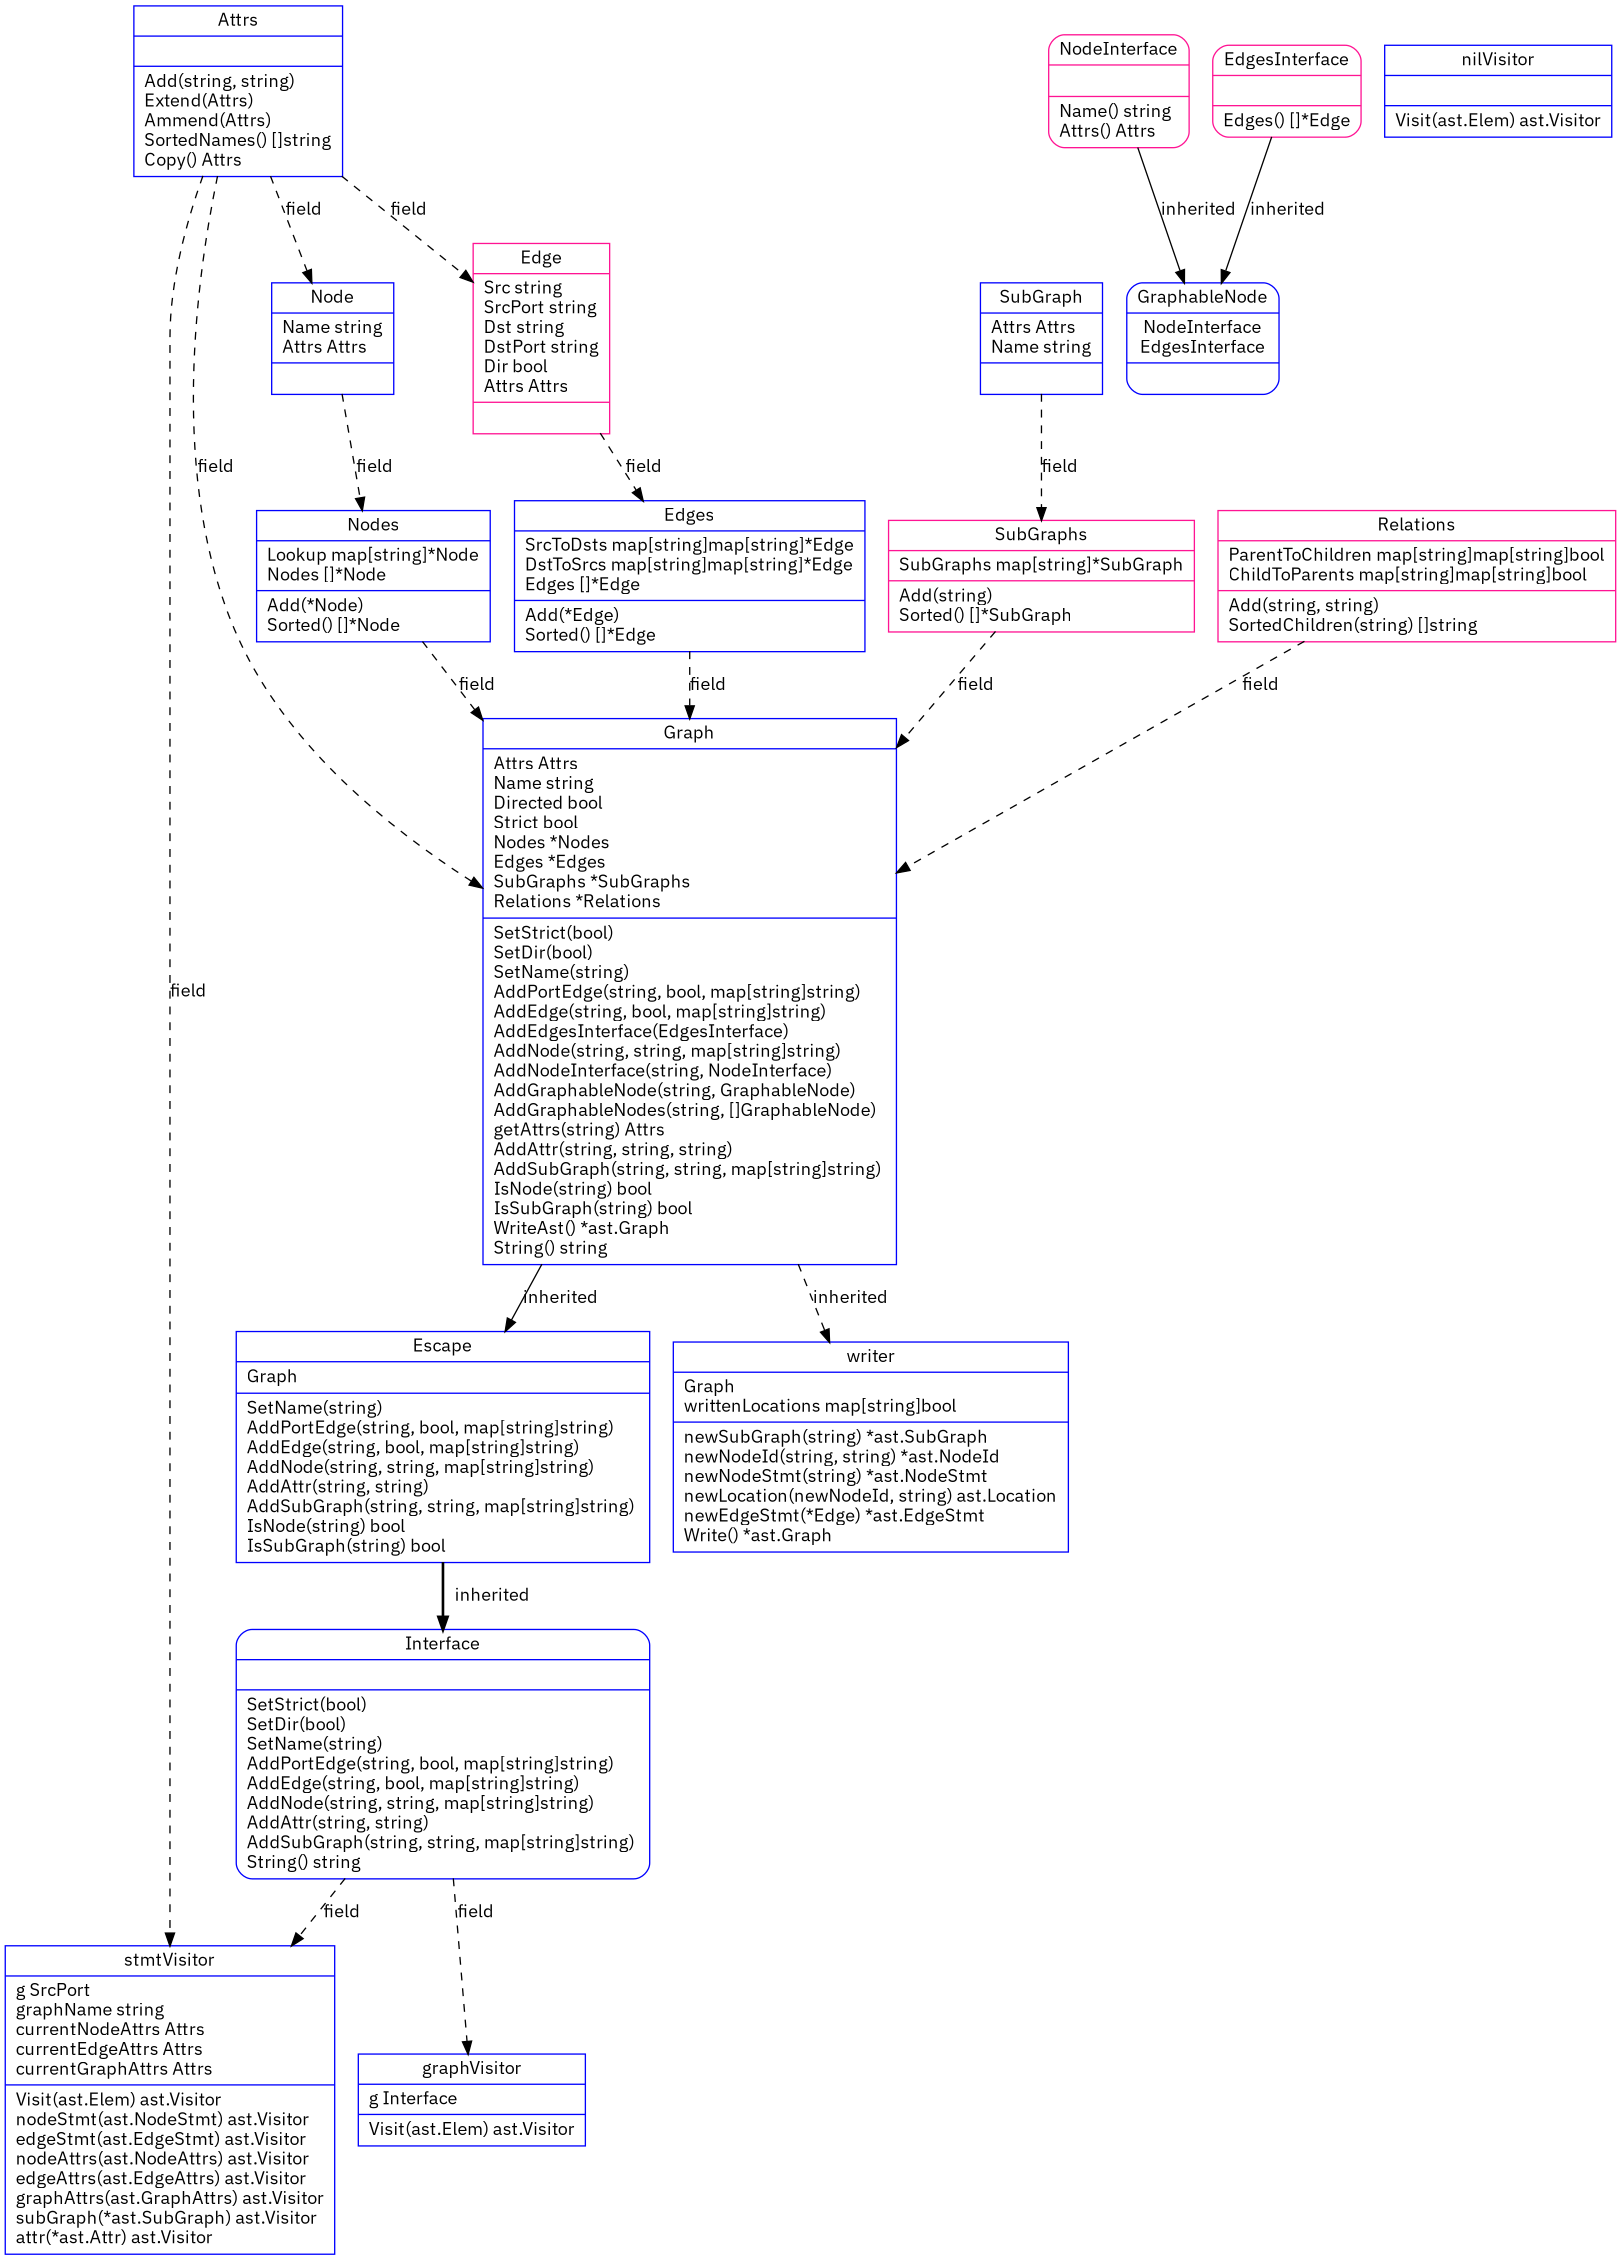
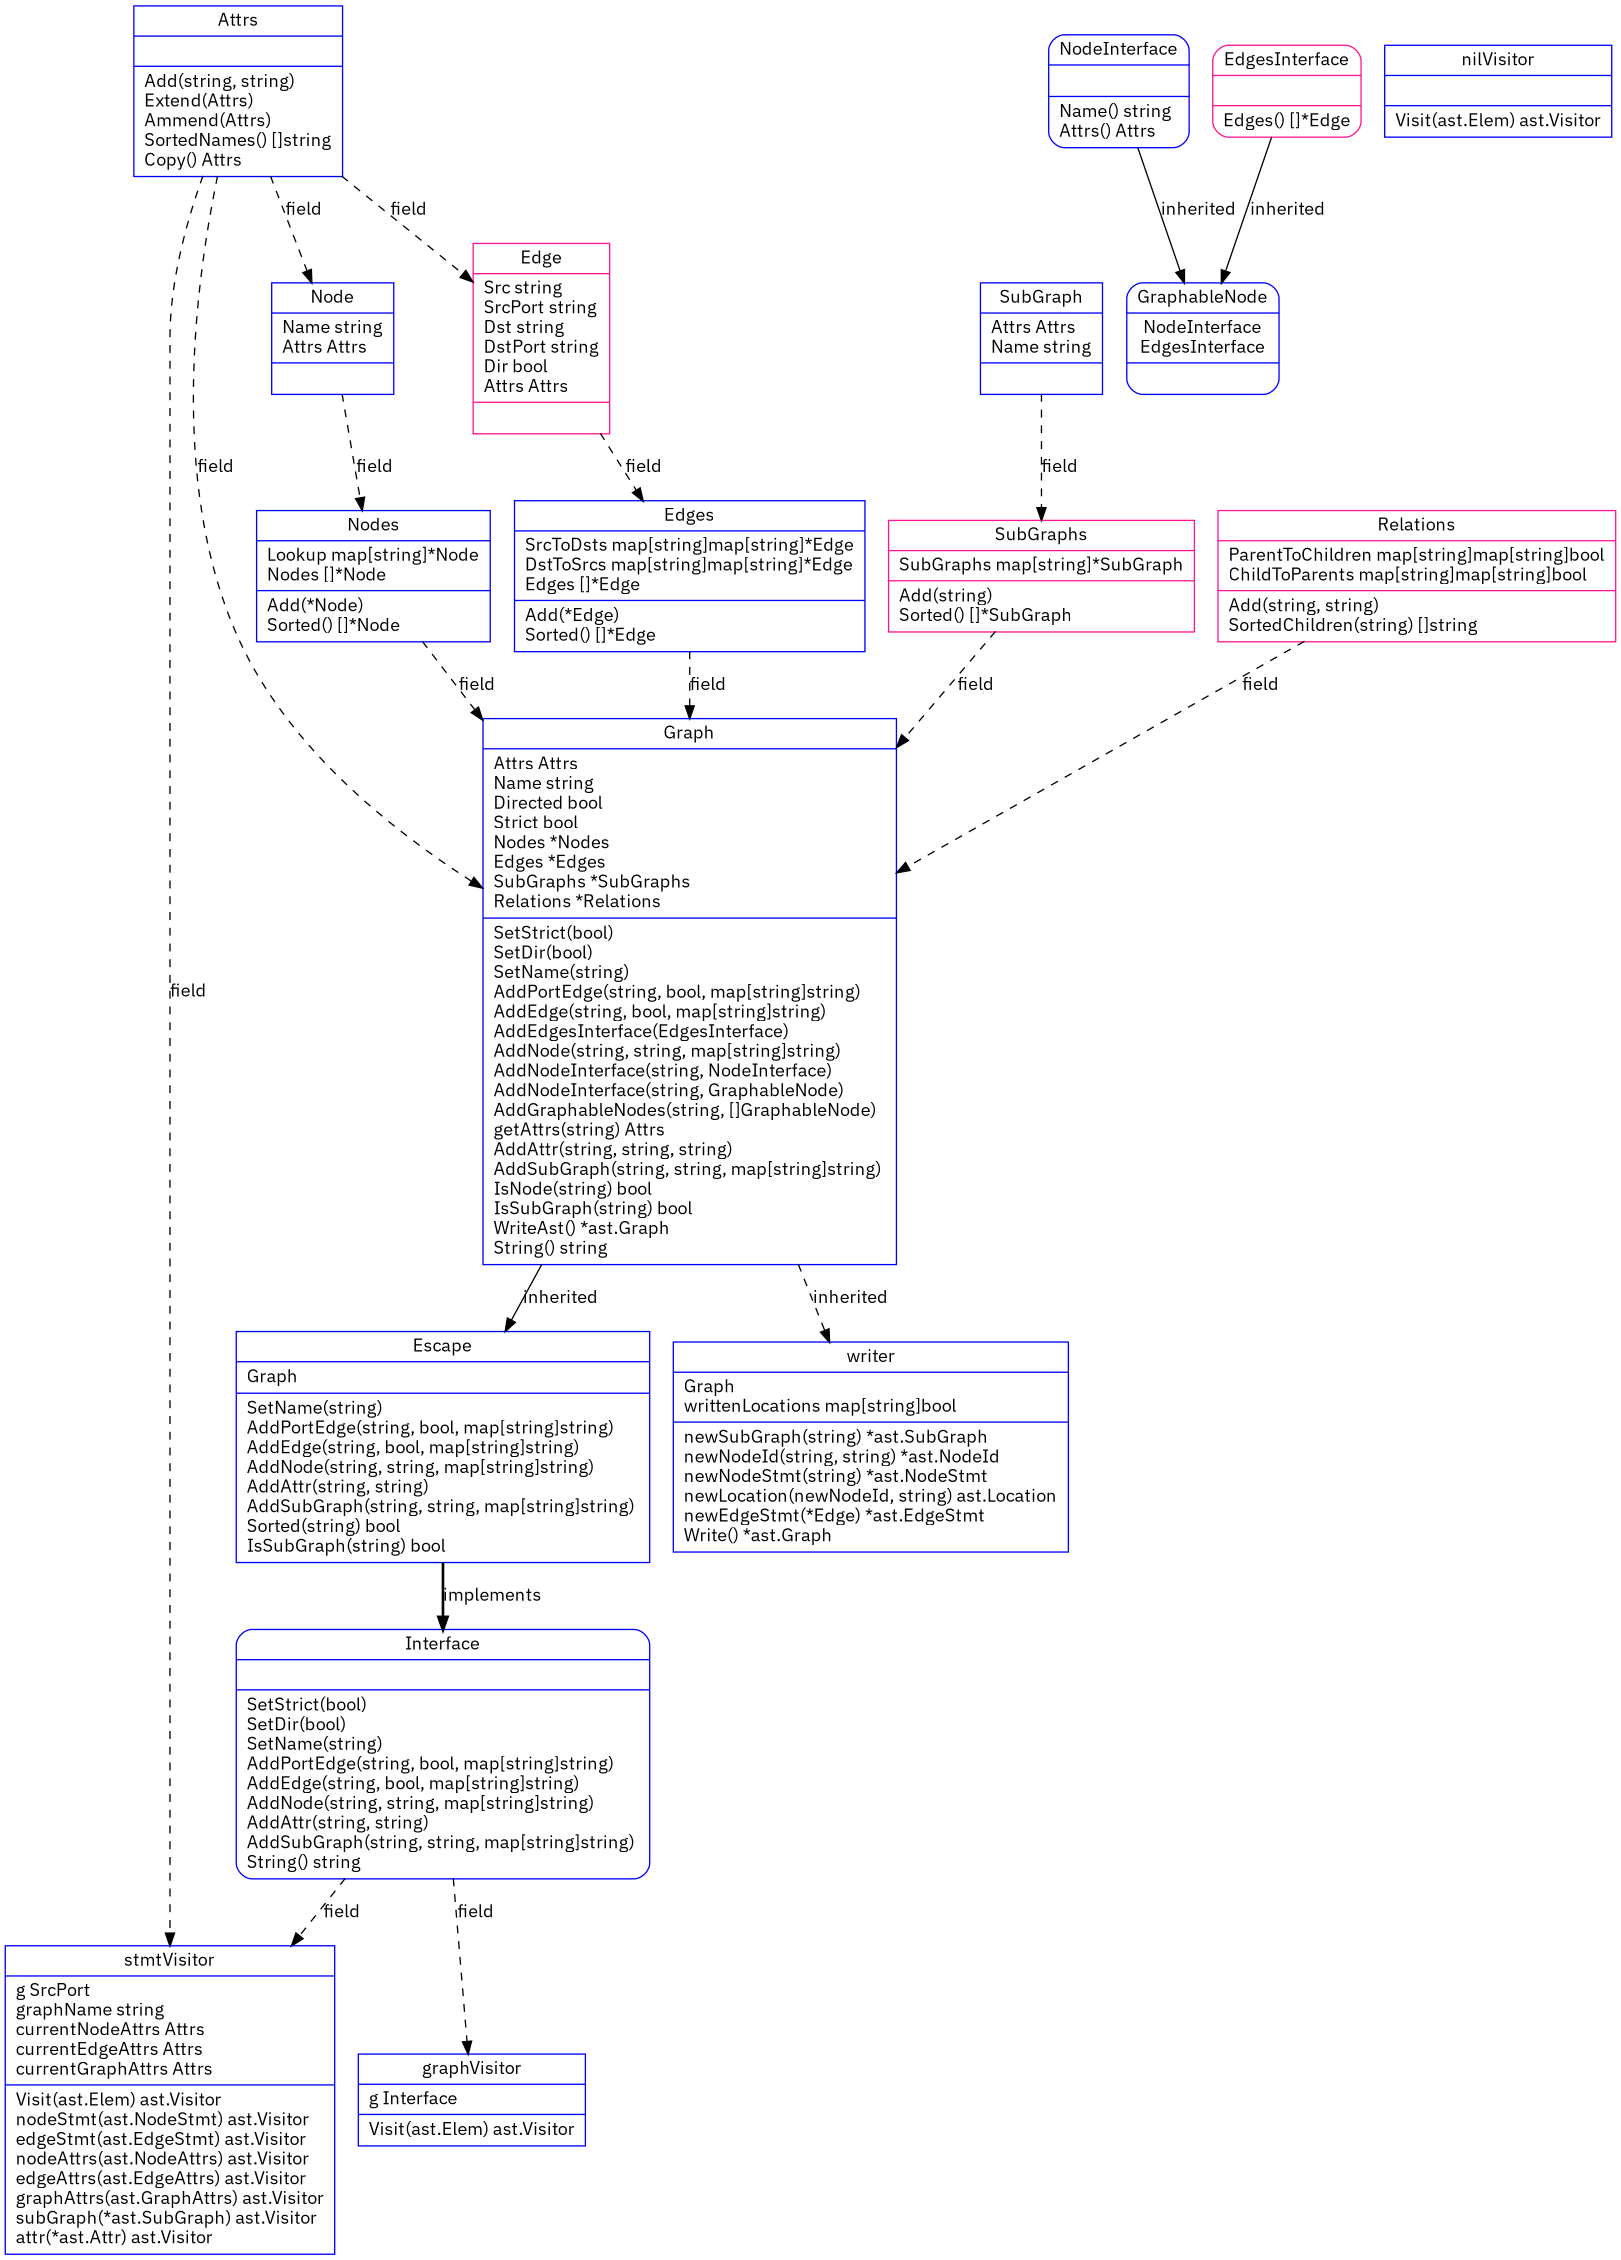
(1119, 91) -> (1119, 91)
(677, 1091) -> (671, 1091)
(326, 1526) -> (324, 1526)
(493, 1596) -> (493, 1596)
